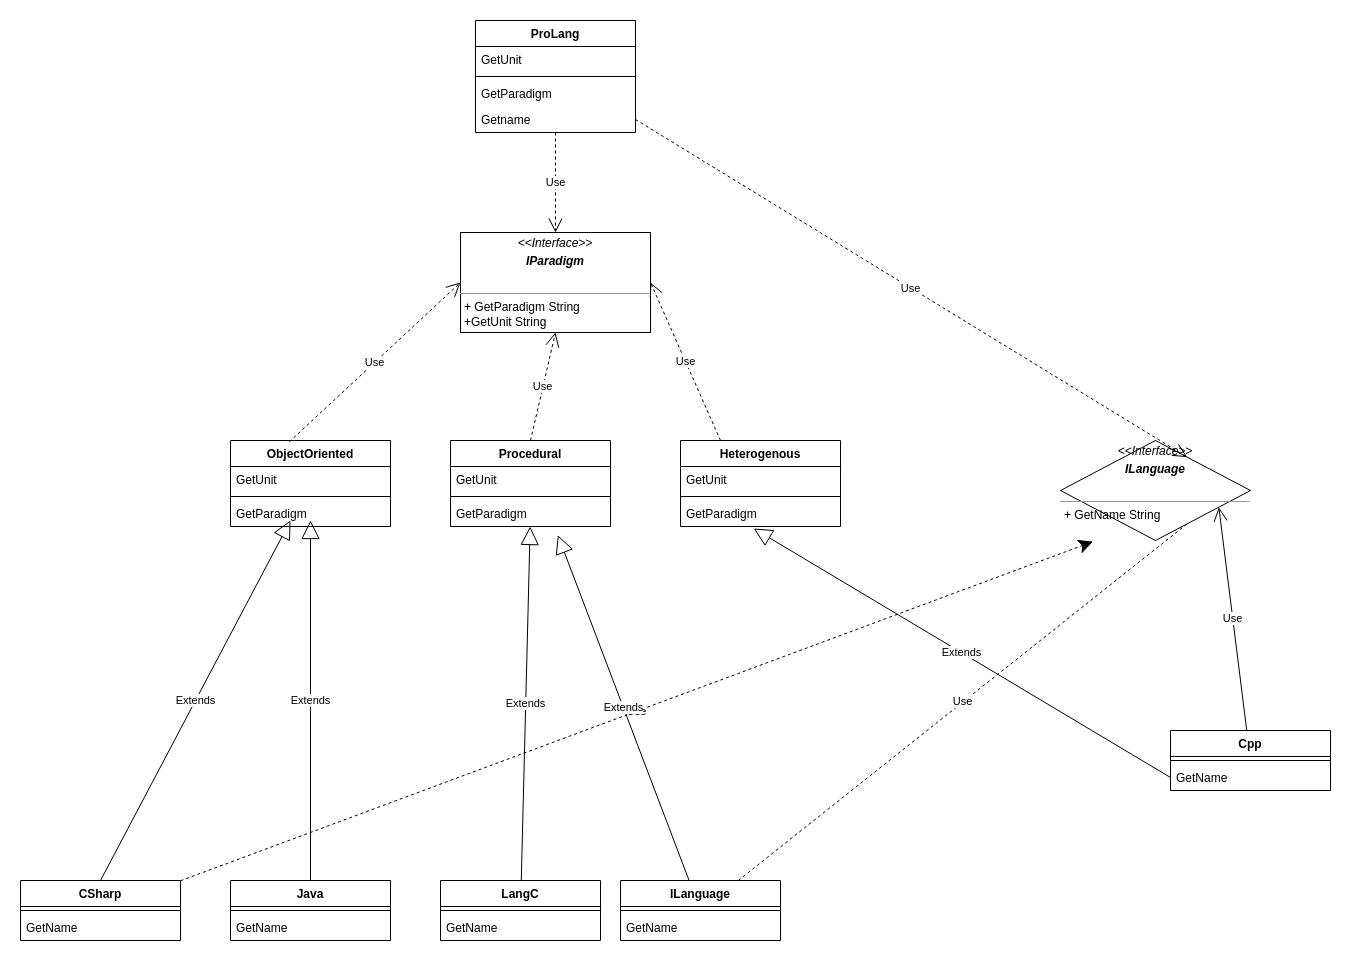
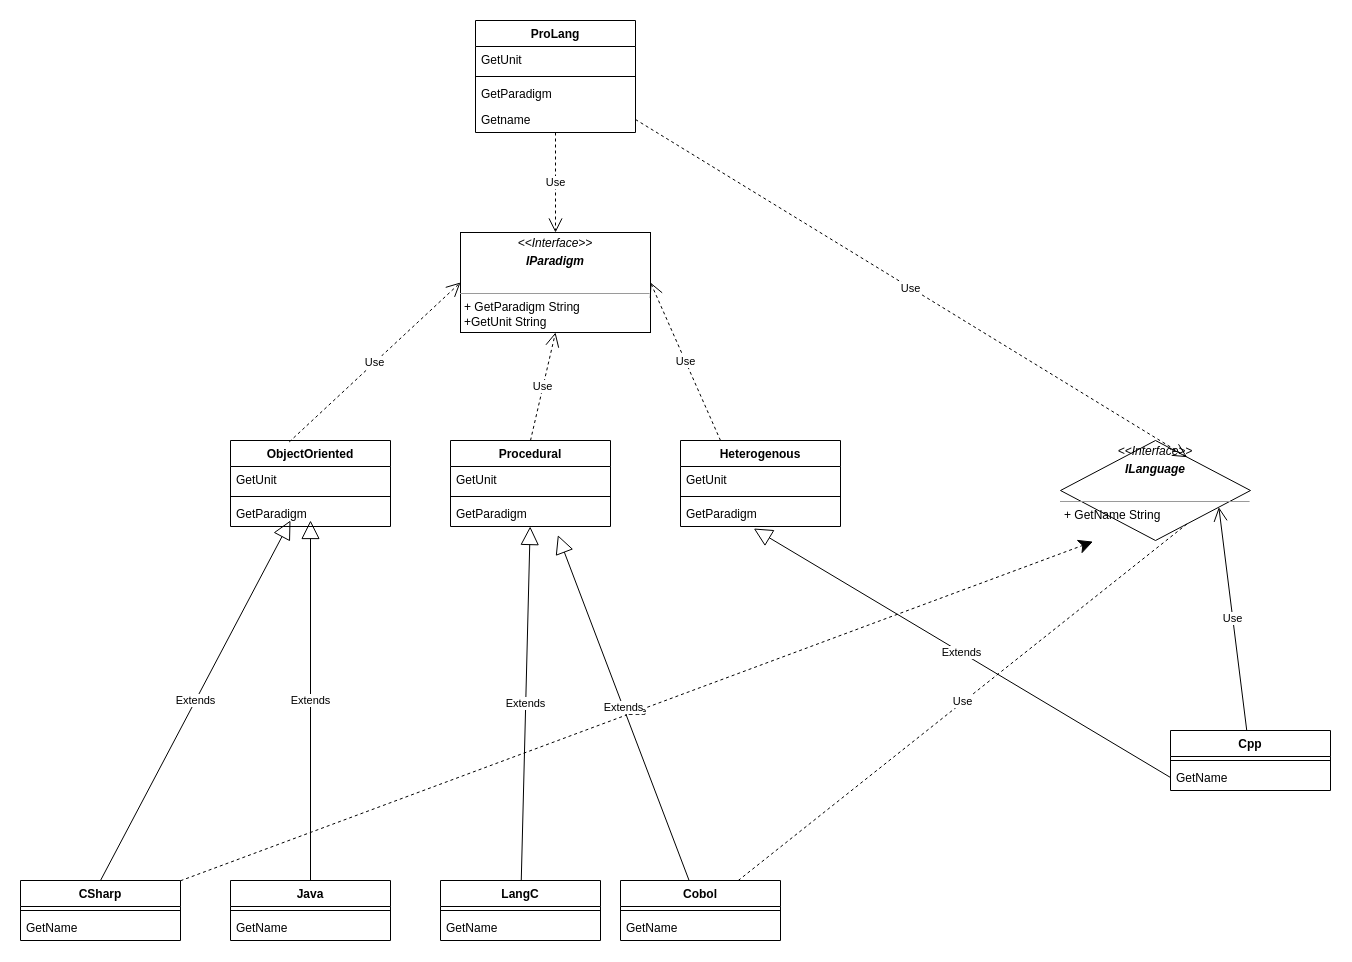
(700, 894) -> (700, 894)
